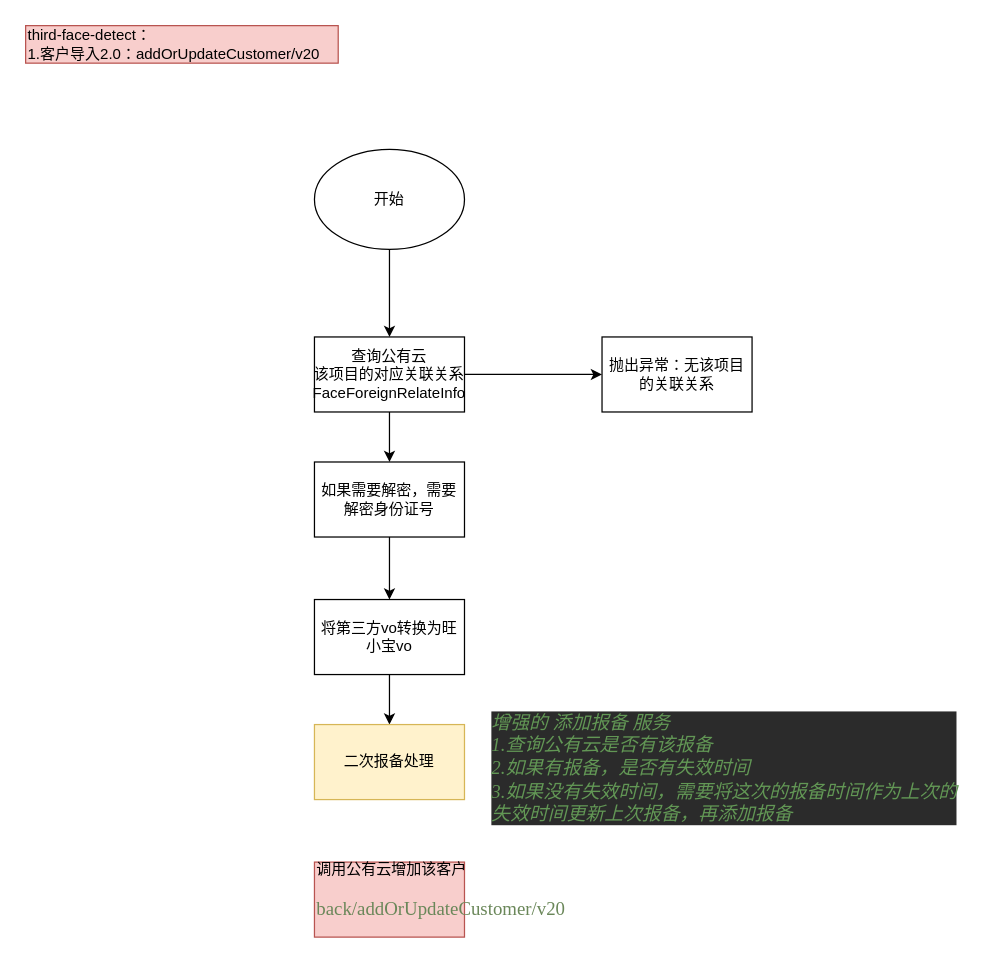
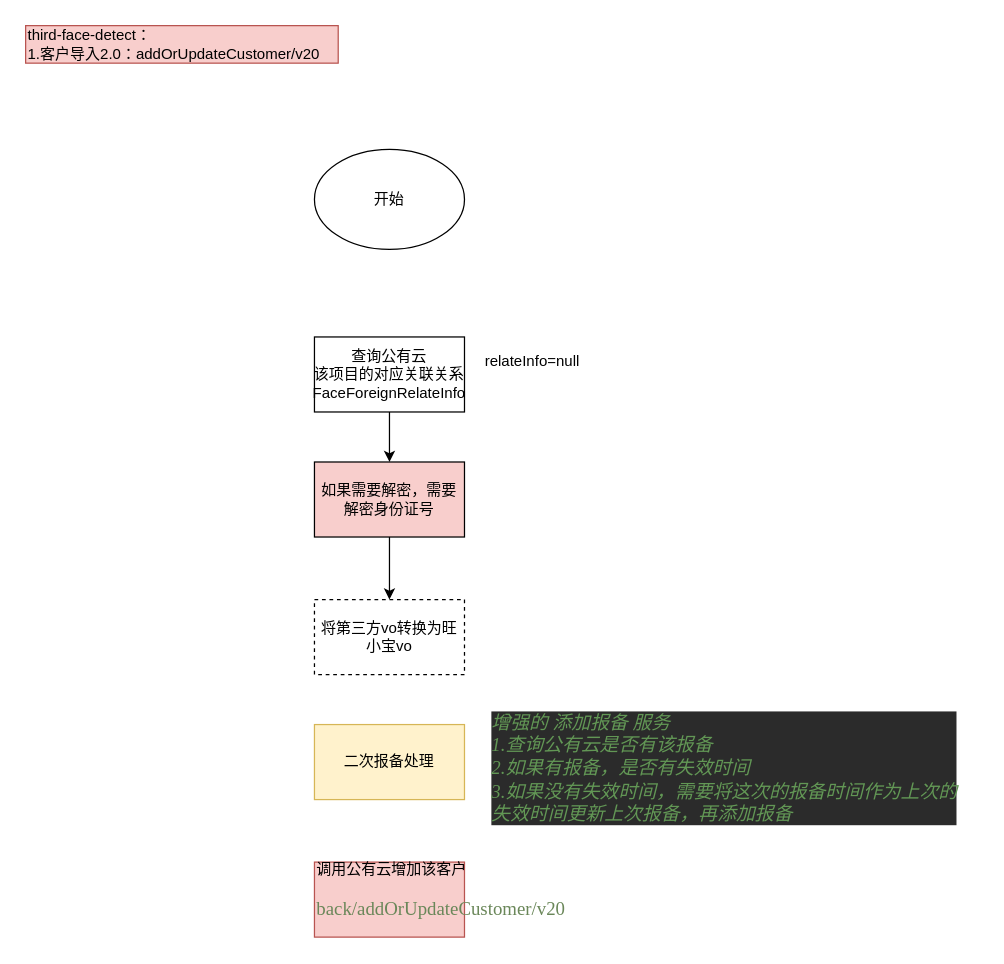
(389, 289) -> none
none -> (532, 362)
(529, 374) -> none
(677, 374) -> none
(389, 499) -> (389, 499)
(389, 637) -> (389, 637)
(389, 695) -> none
